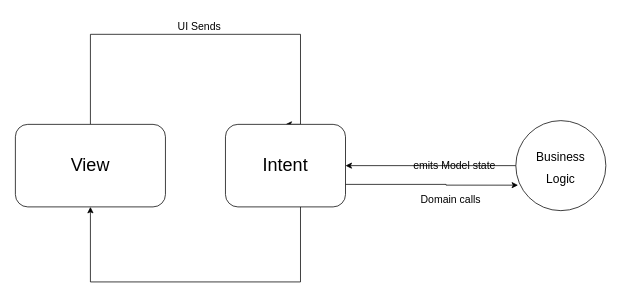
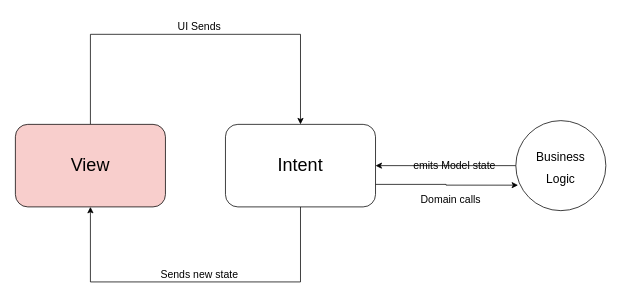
(90, 165) -> (90, 165)
(285, 165) -> (300, 165)
none -> (199, 274)
